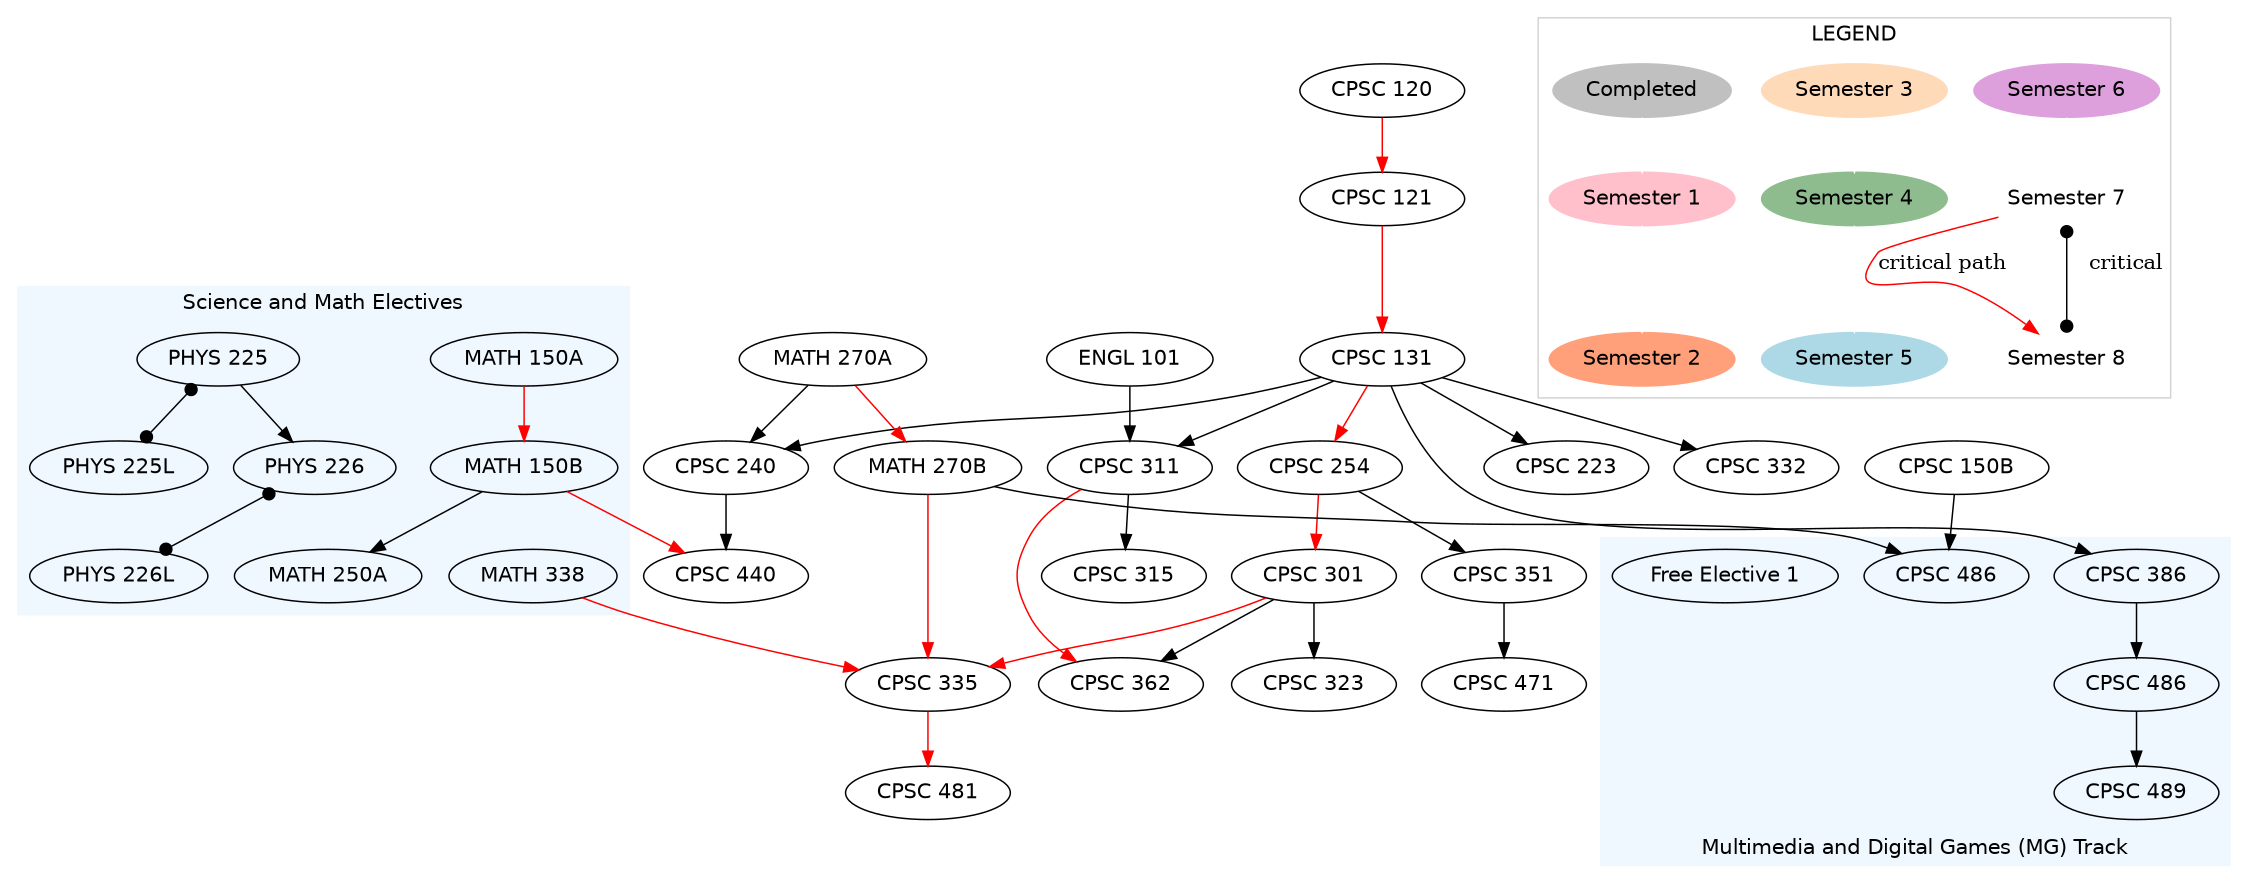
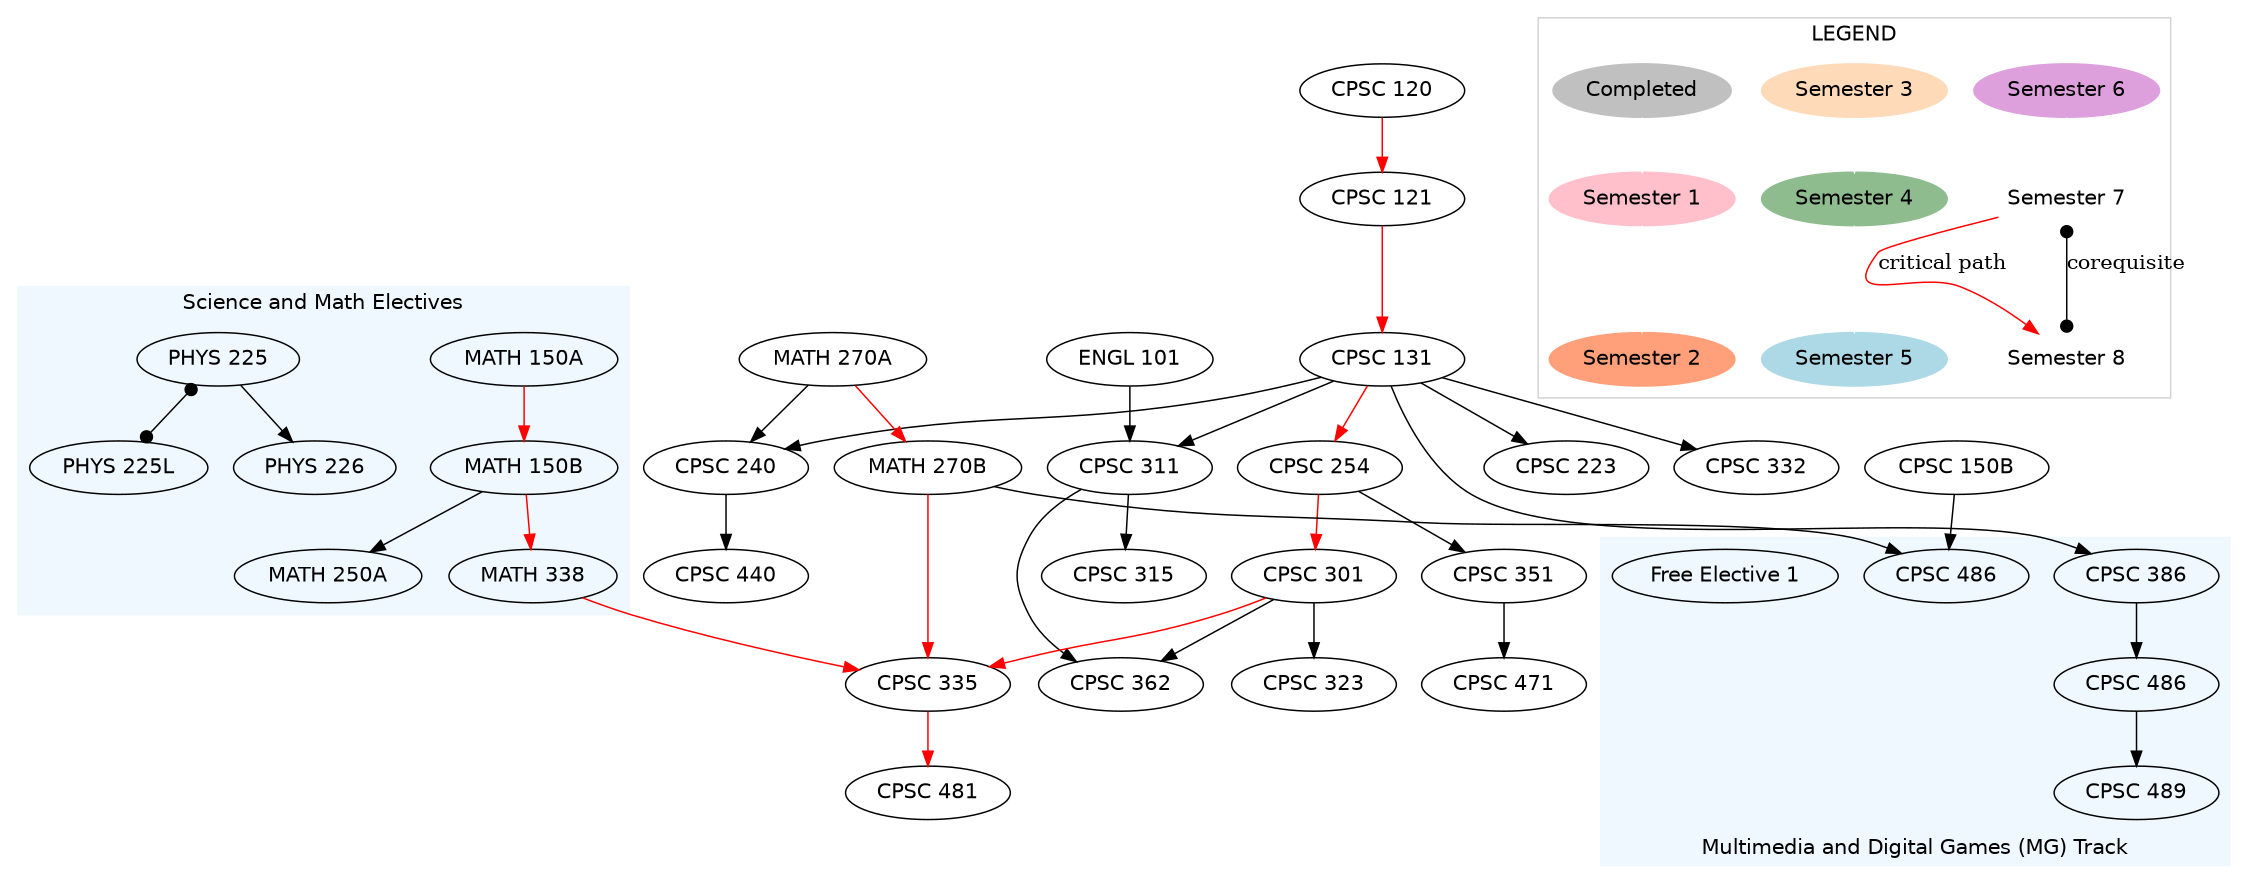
(2126, 264) -> (2126, 264)
(619, 519) -> (528, 515)
(1018, 567) -> (1018, 567)
(119, 576) -> none
